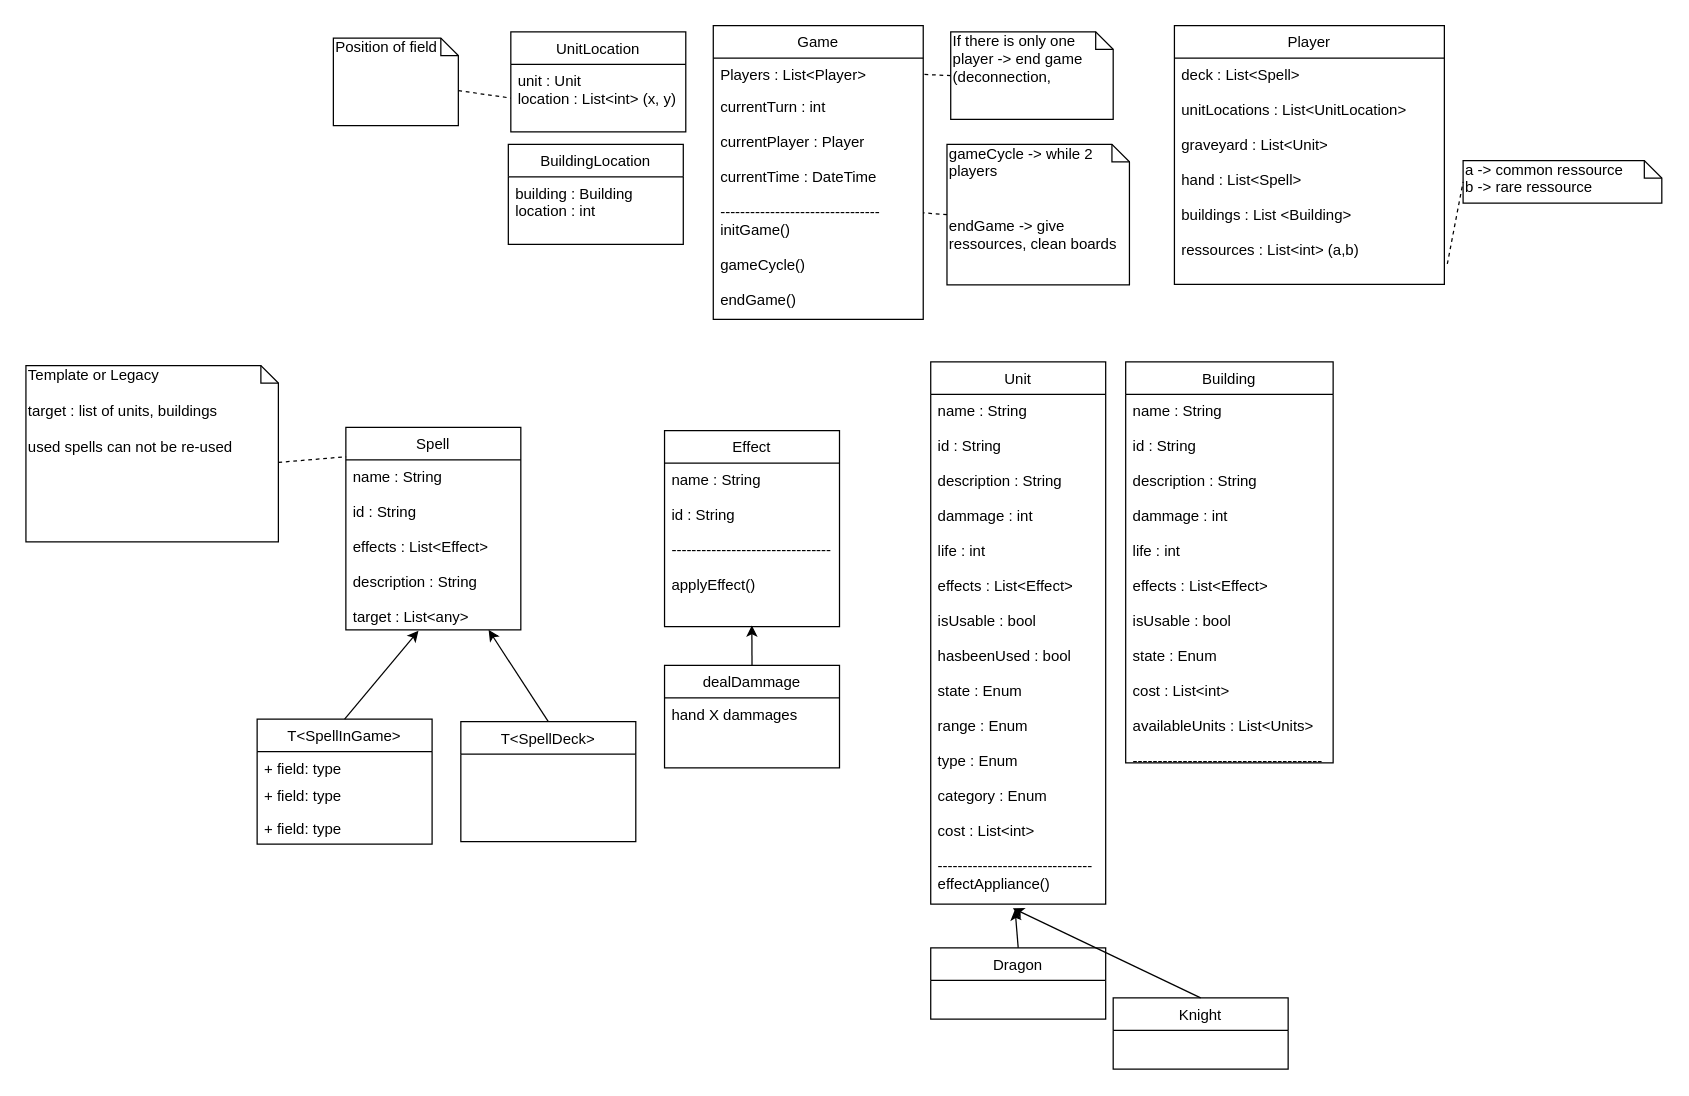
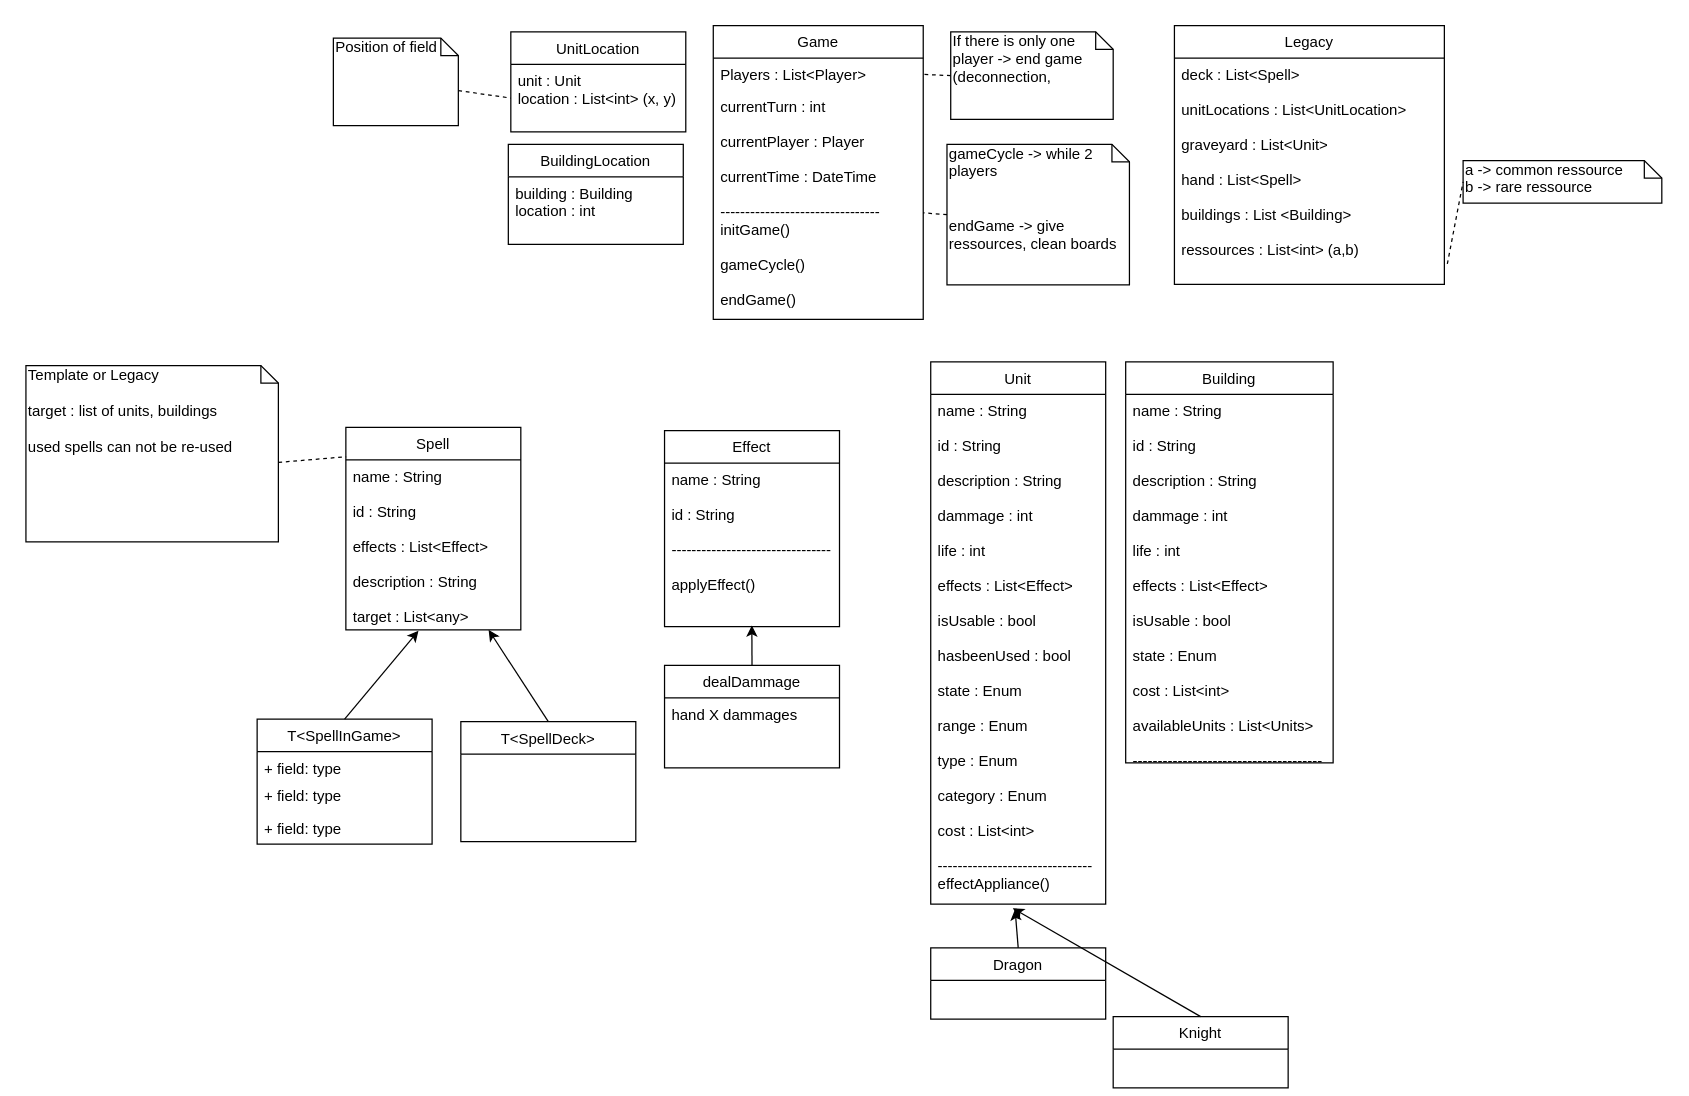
(1309, 43) -> (1309, 43)
(1201, 1034) -> (1201, 1053)
